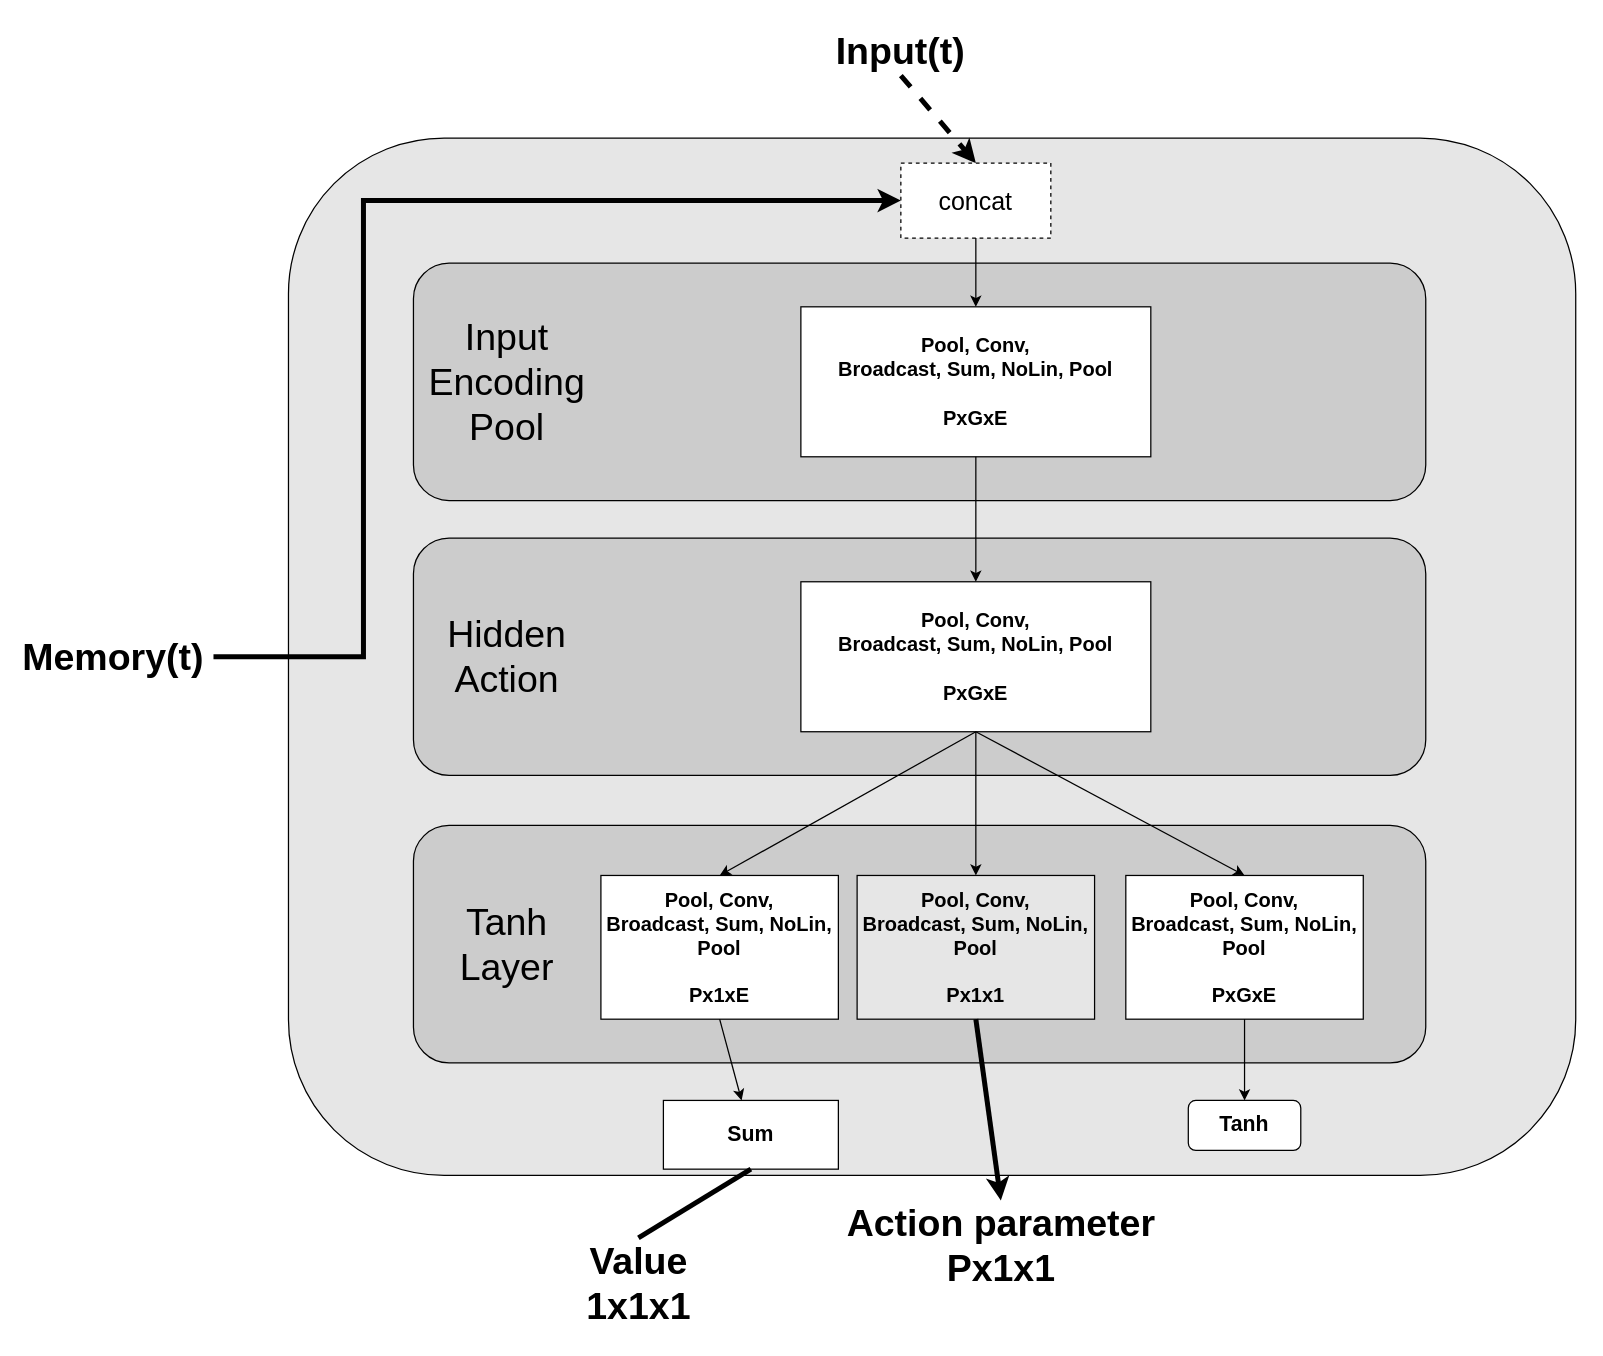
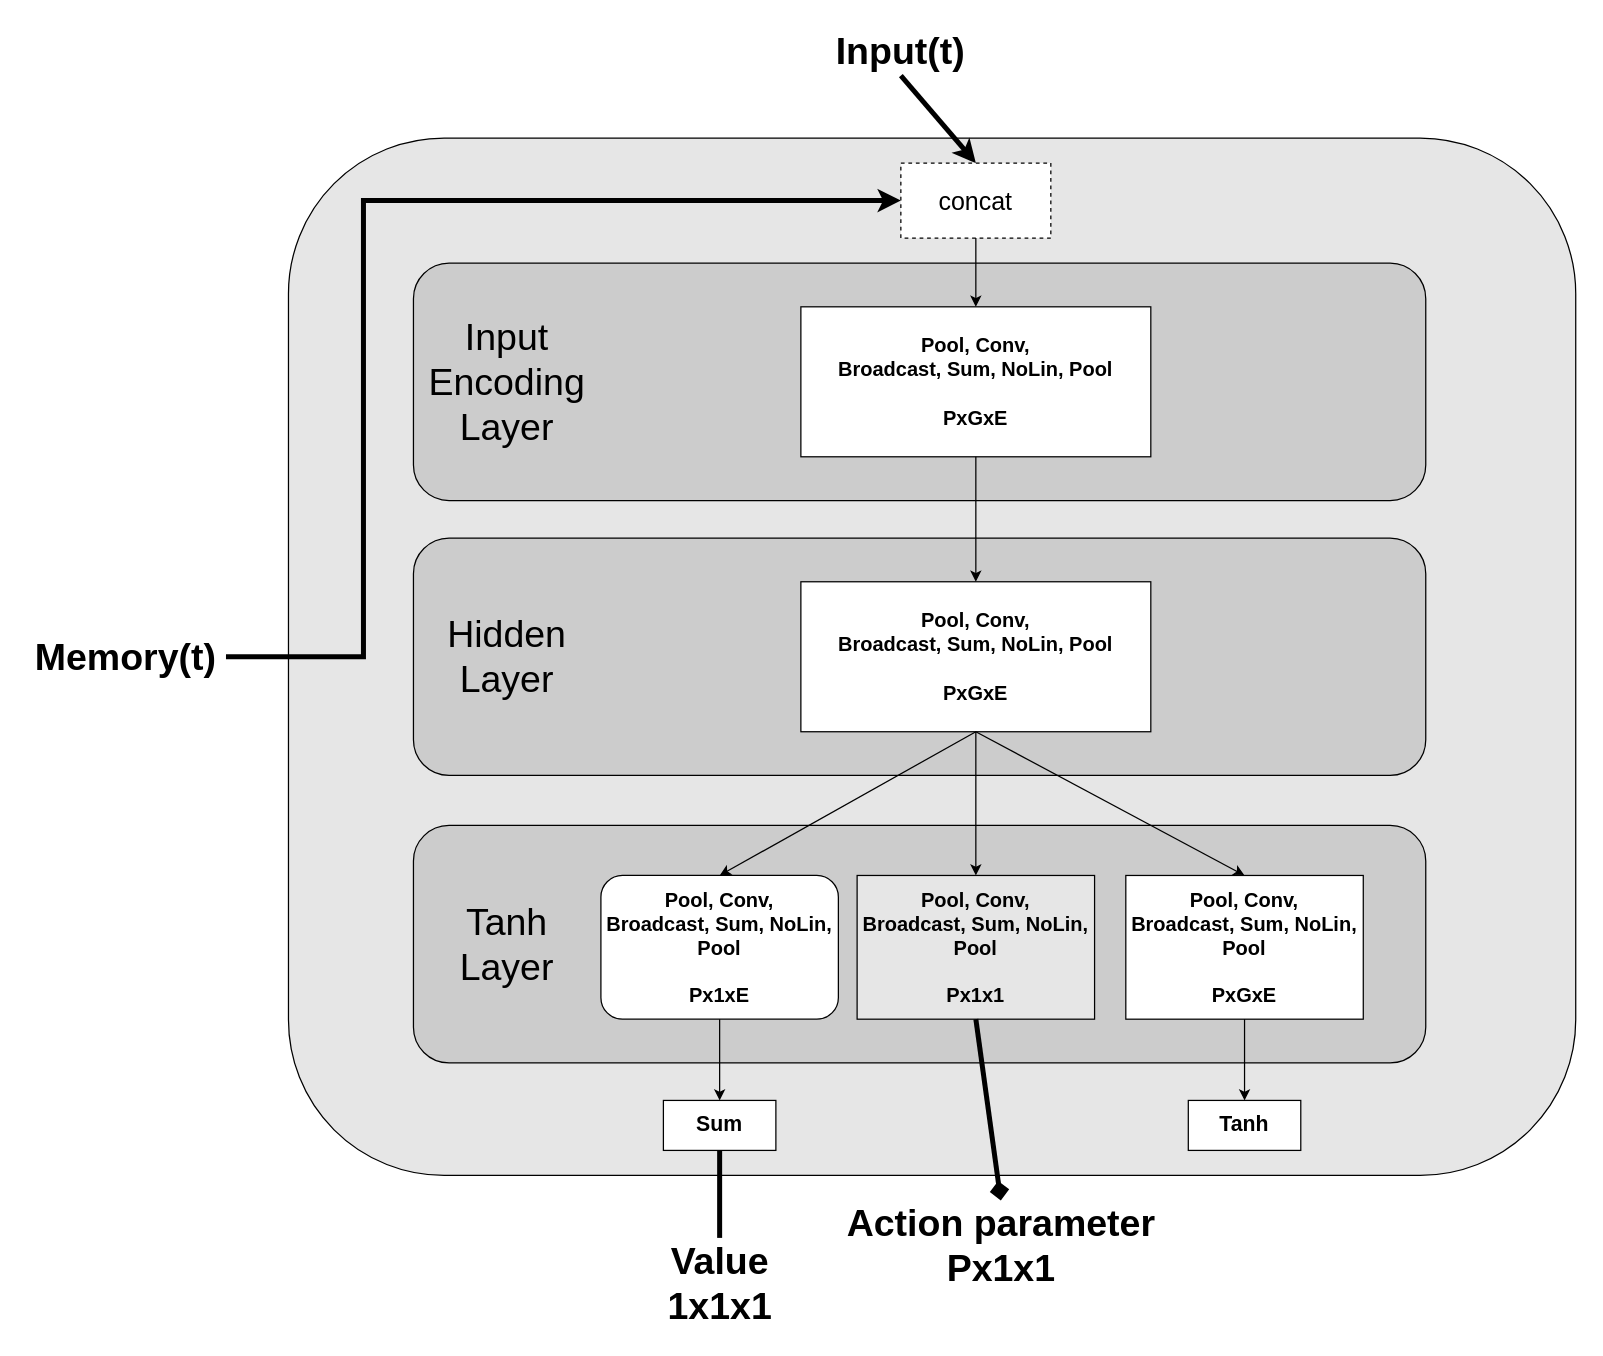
(914, 92) -> (914, 92)
(507, 382) -> (507, 382)
(113, 657) -> (126, 657)
(507, 657) -> (507, 657)
(719, 948) -> (719, 948)
(1244, 1126) -> (1244, 1126)
(751, 1135) -> (719, 1126)
(998, 1181) -> (998, 1181)
(638, 1283) -> (719, 1283)
